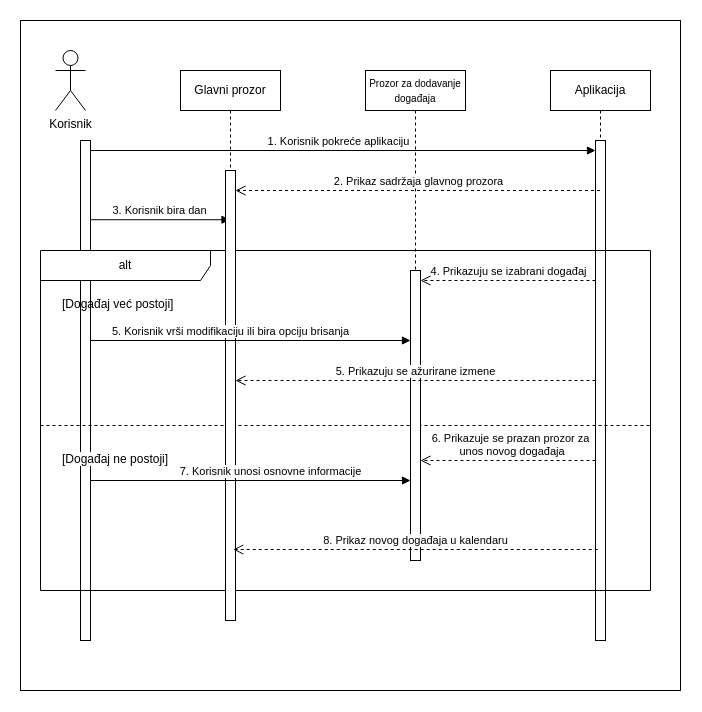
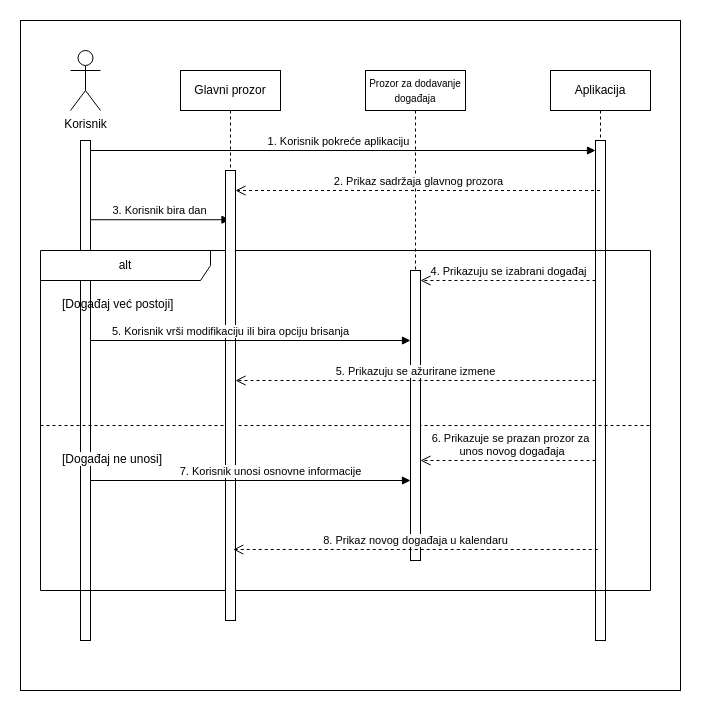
(71, 81) -> (86, 81)
(125, 460) -> (118, 460)
